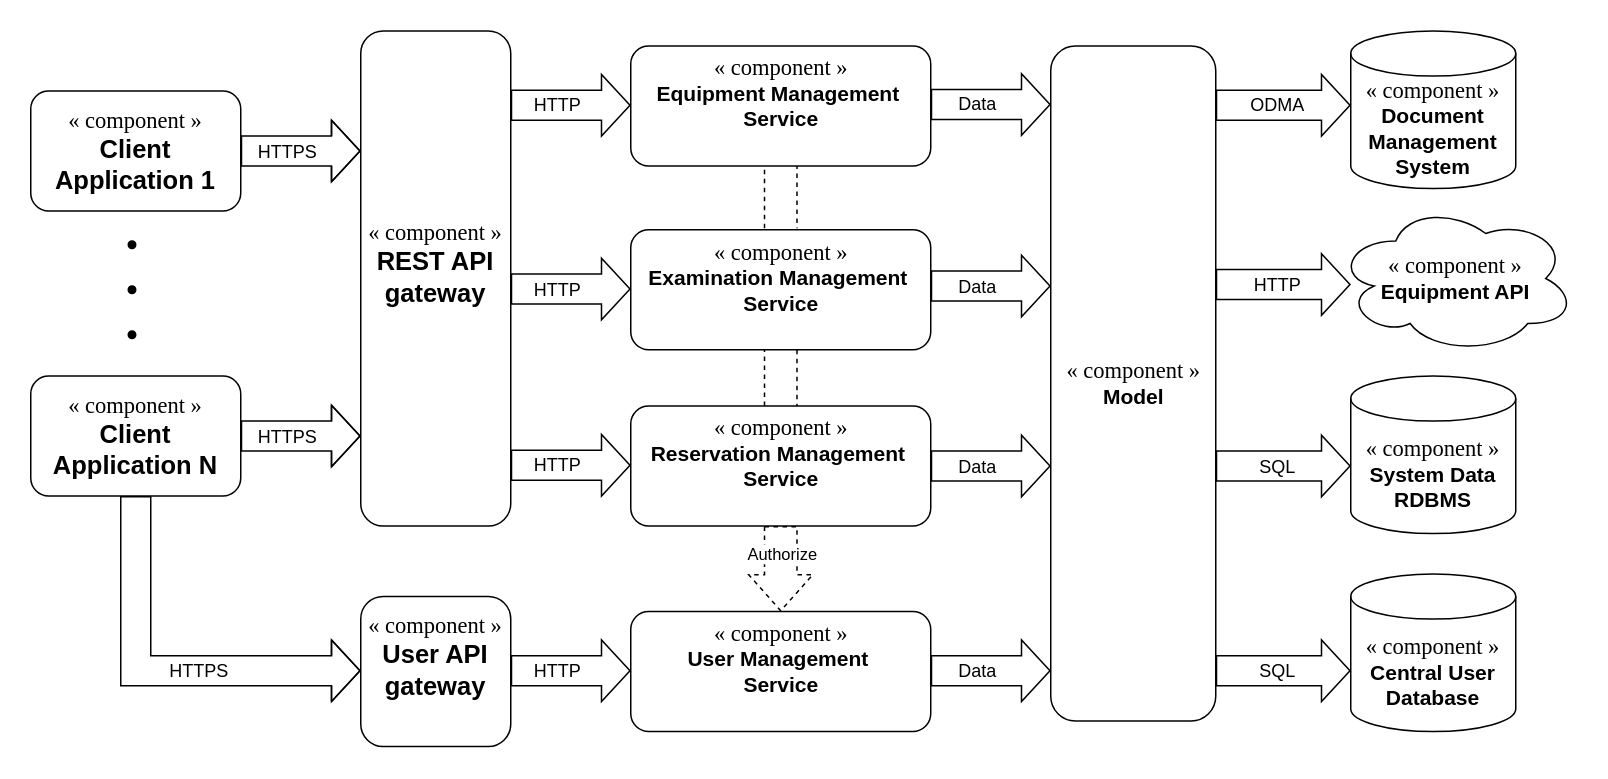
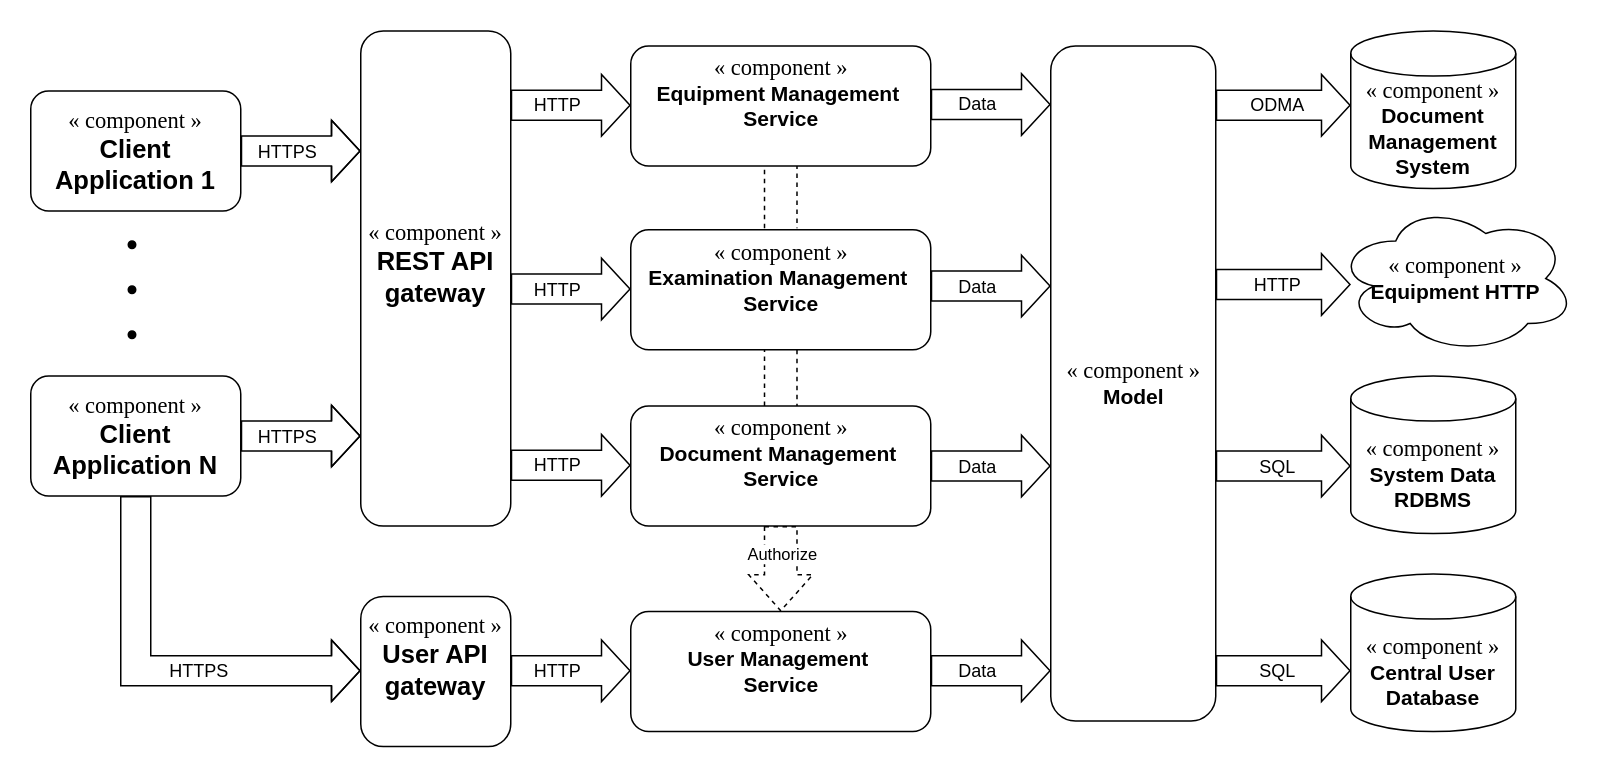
(1456, 278) -> (1456, 278)
(782, 466) -> (782, 466)
